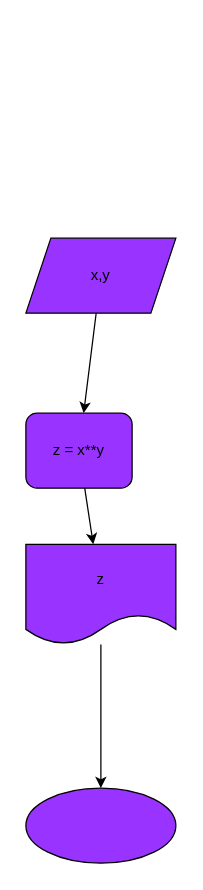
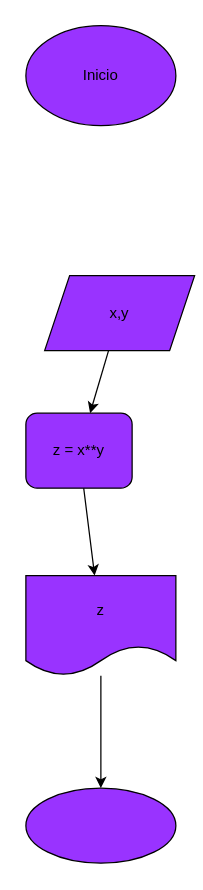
none -> (101, 76)
(101, 276) -> (119, 313)
(101, 594) -> (101, 626)
